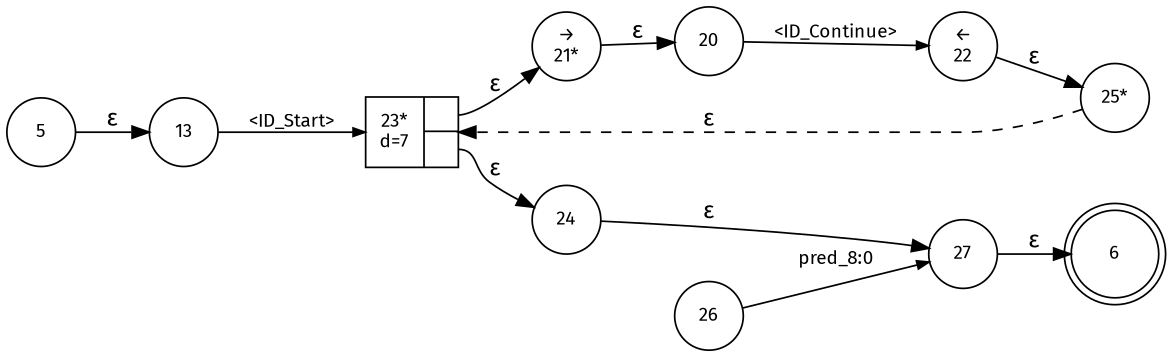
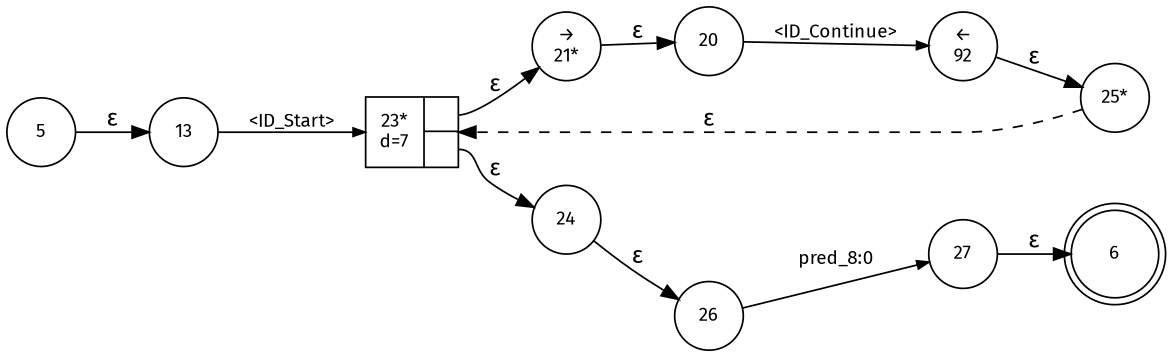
(963, 46) -> (963, 46)
(757, 231) -> (628, 267)
